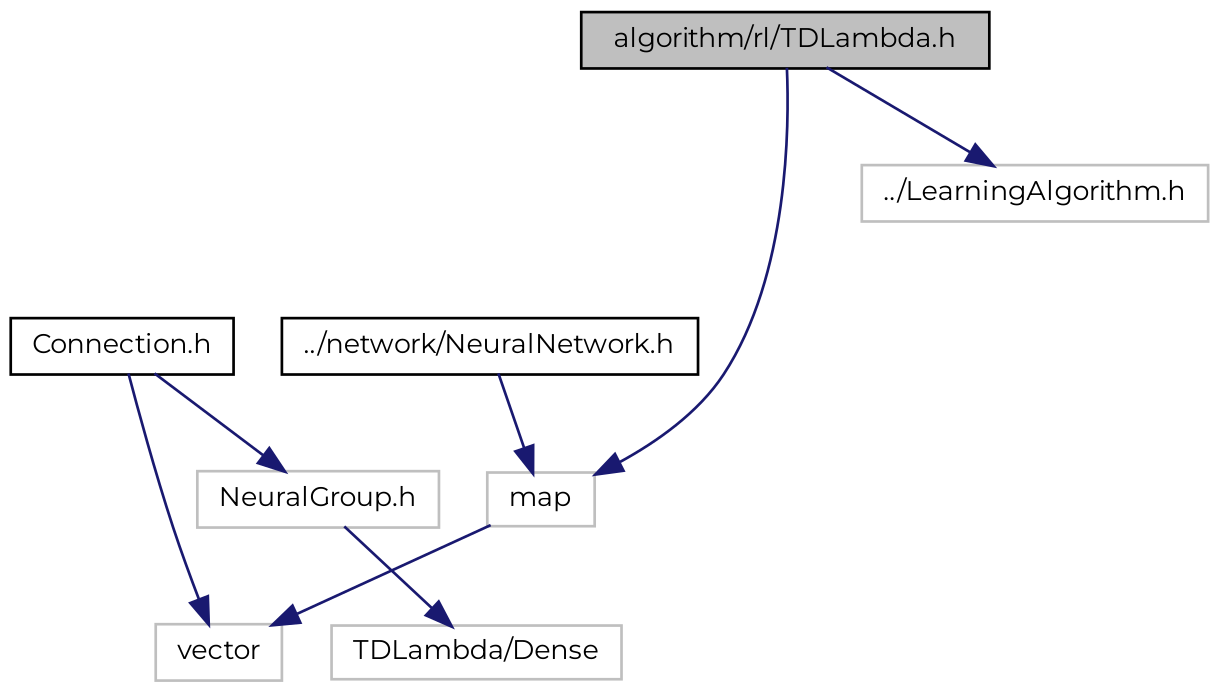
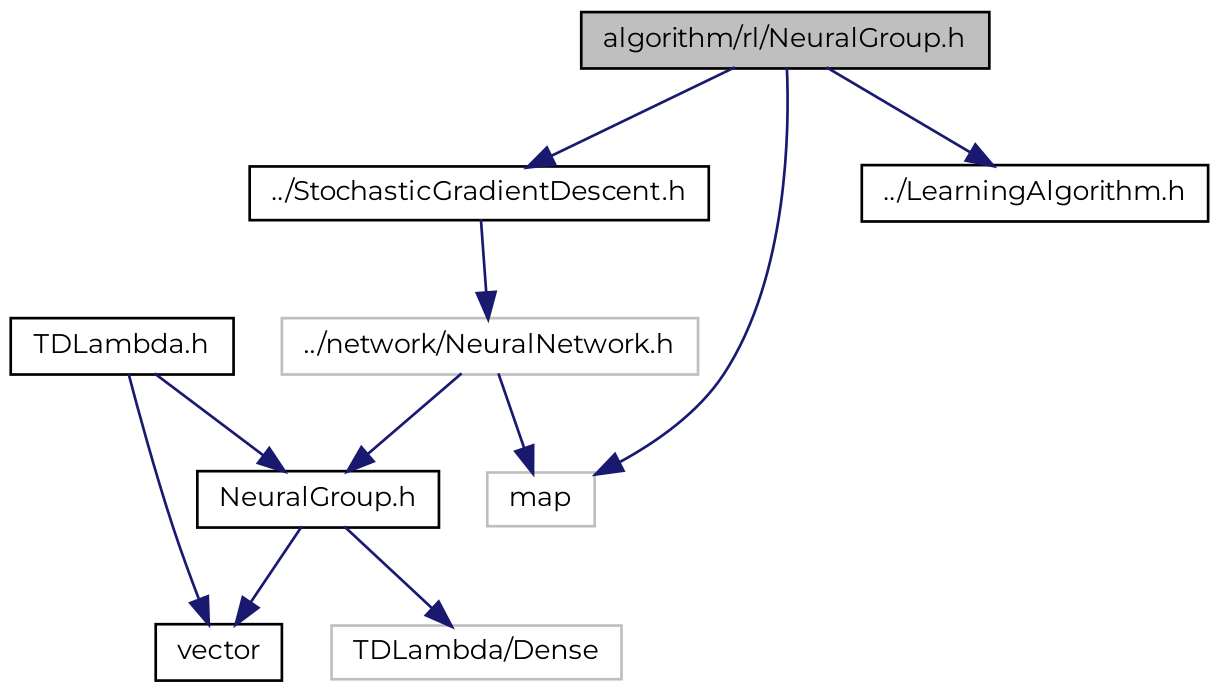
(785, 40) -> (785, 40)
none -> (479, 193)
(1035, 193) -> (1035, 193)
(122, 346) -> (122, 346)
(490, 346) -> (490, 346)
none -> (415, 414)
(318, 499) -> (318, 499)
(408, 563) -> (276, 564)
(219, 652) -> (219, 652)
